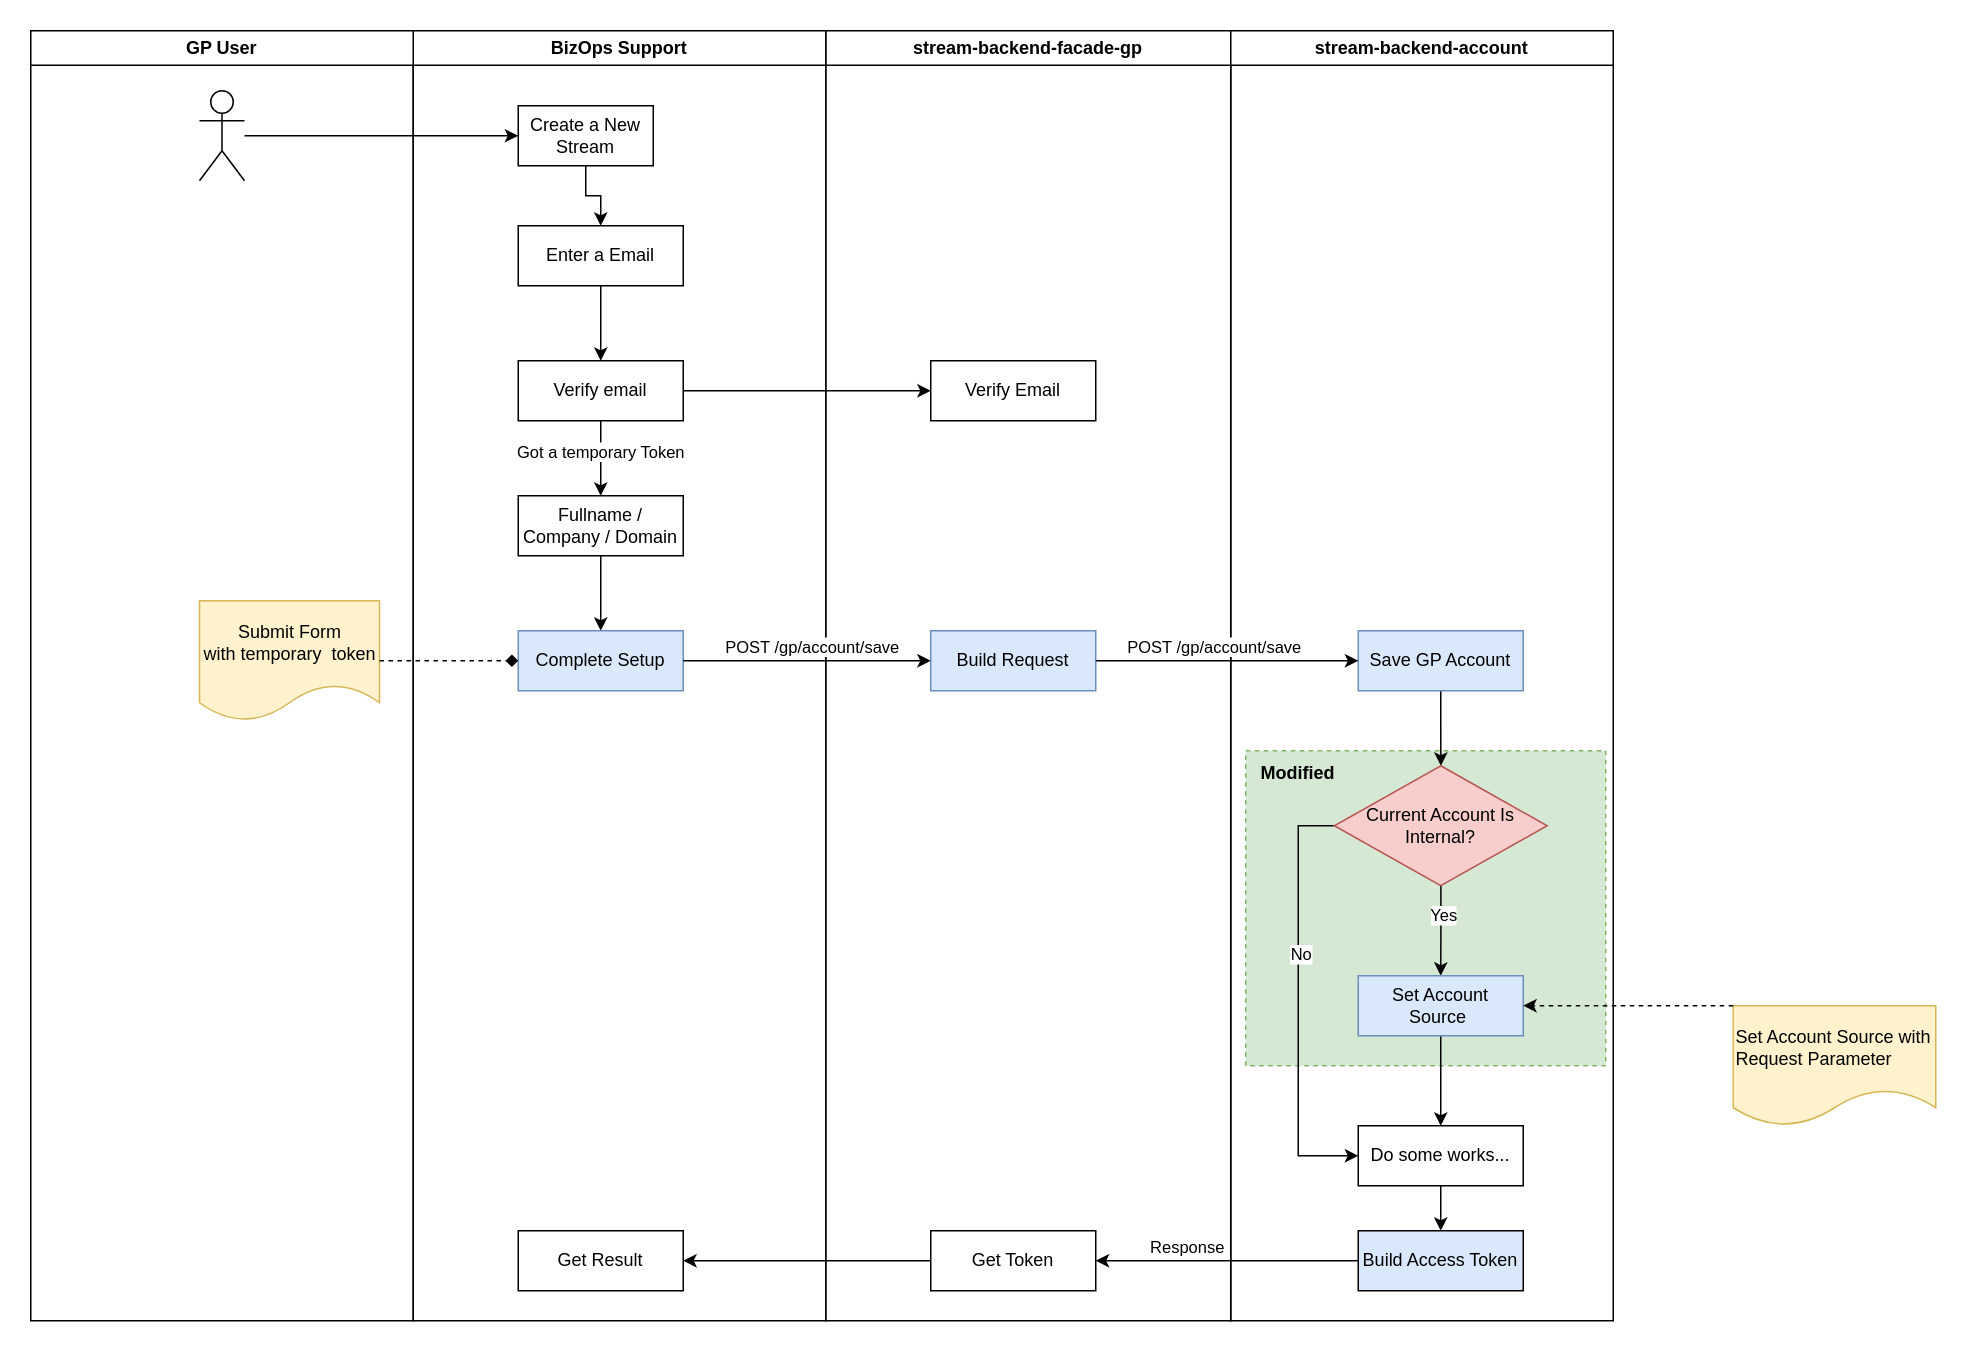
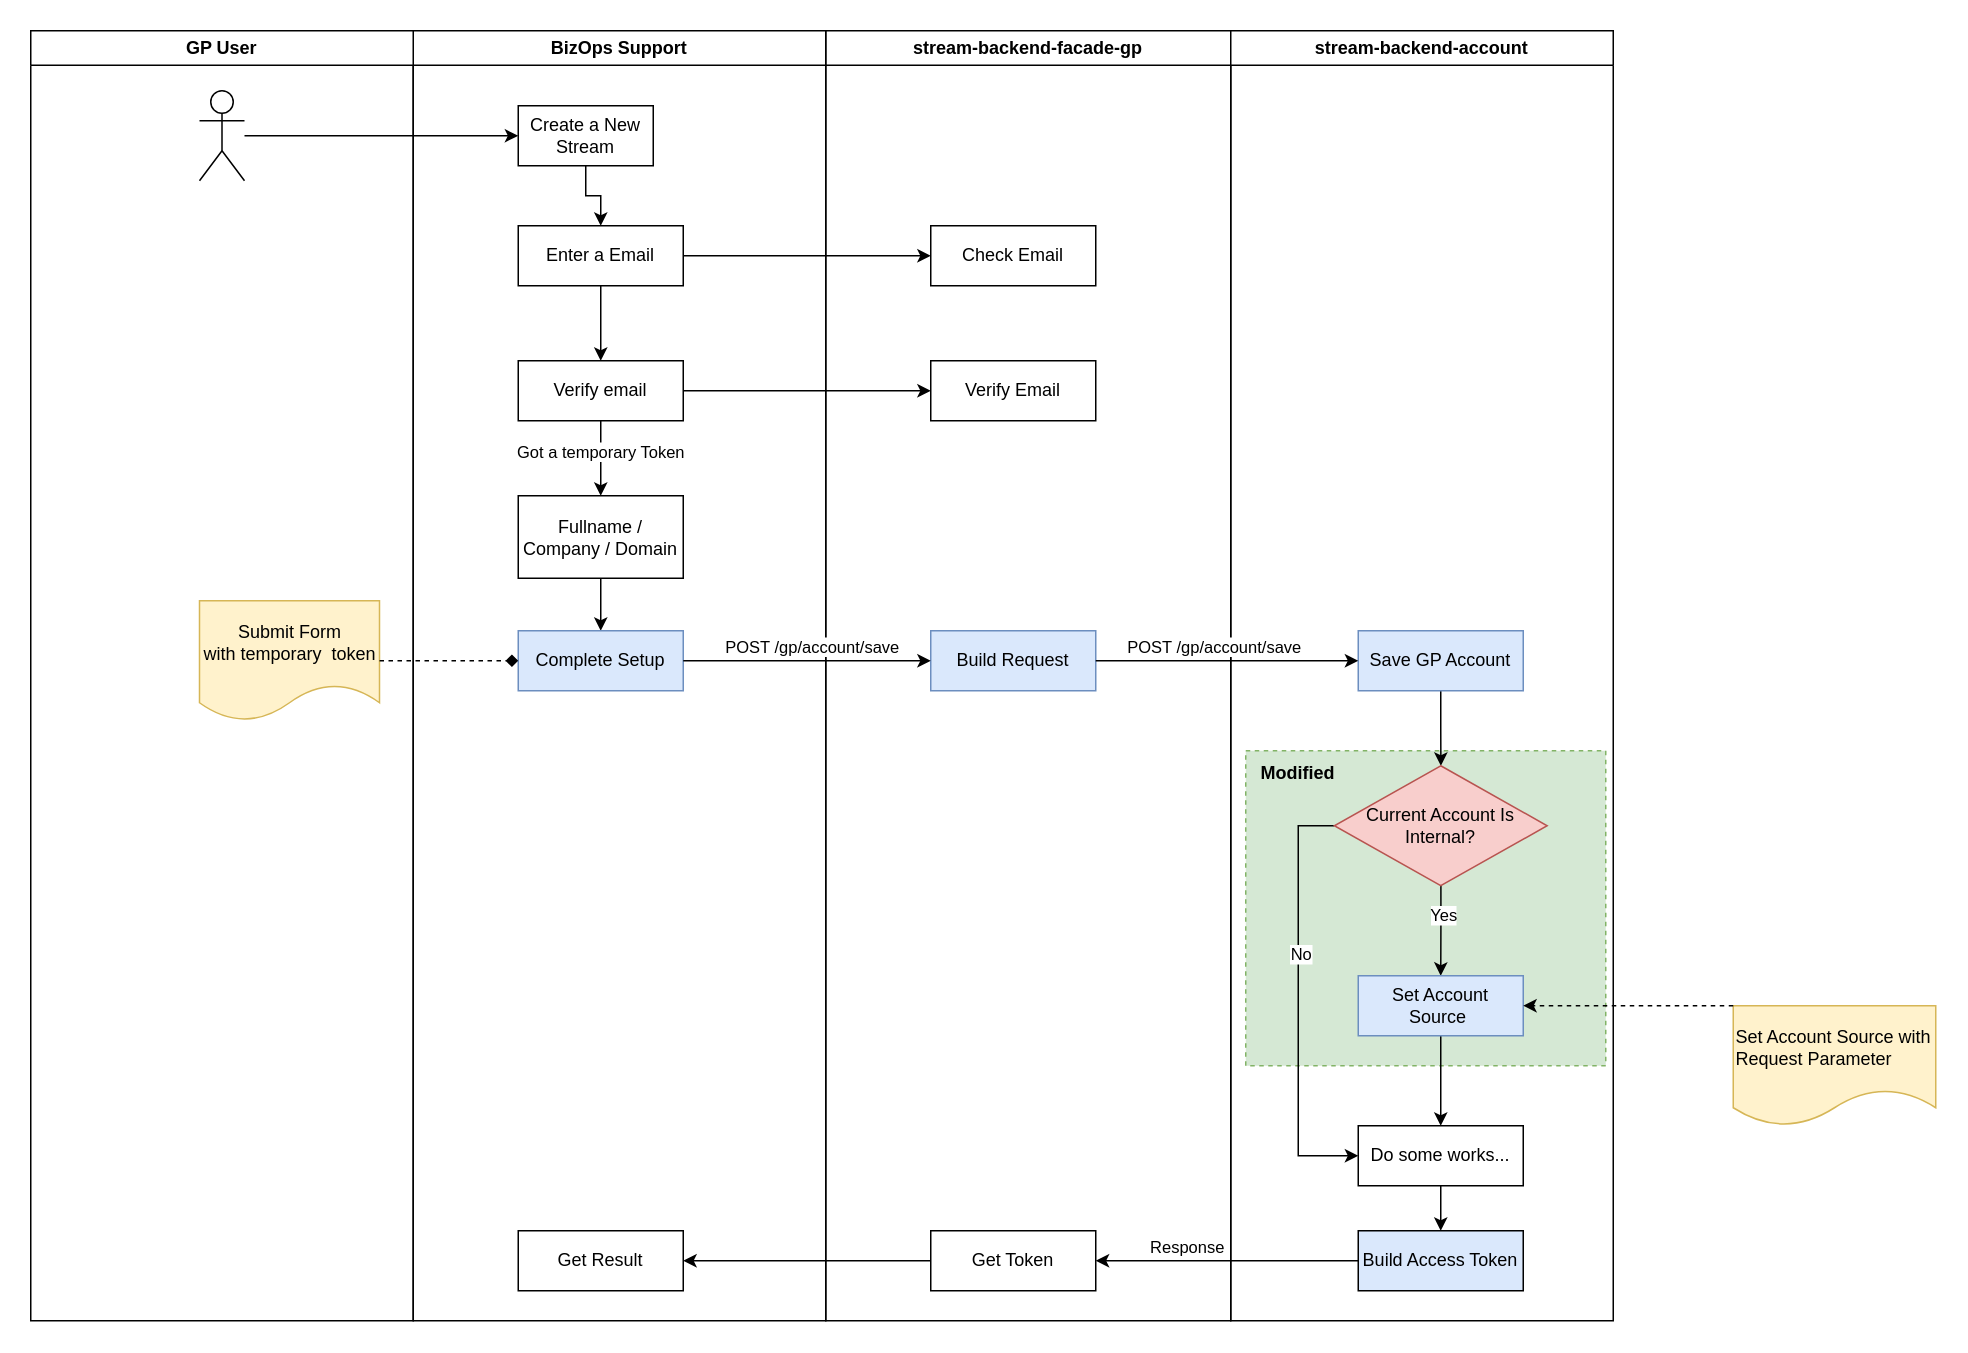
none -> (802, 256)
none -> (1013, 256)
(601, 526) -> (601, 537)
